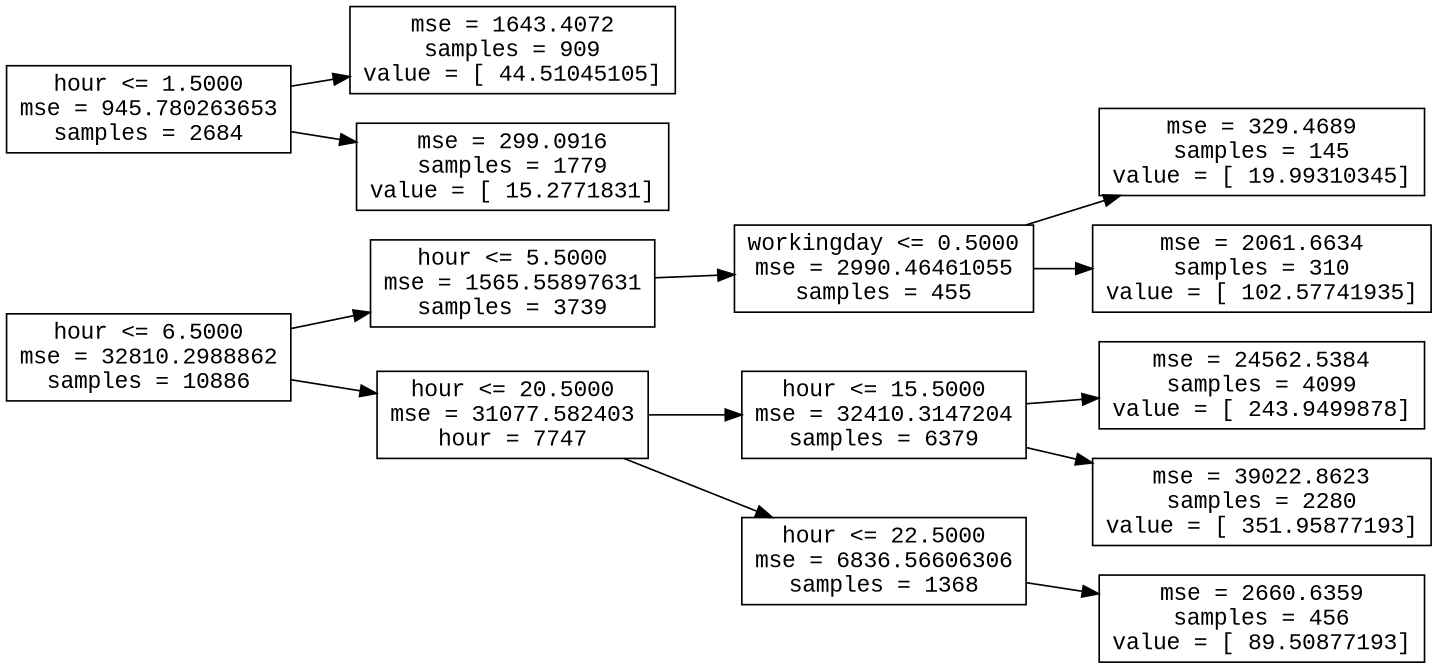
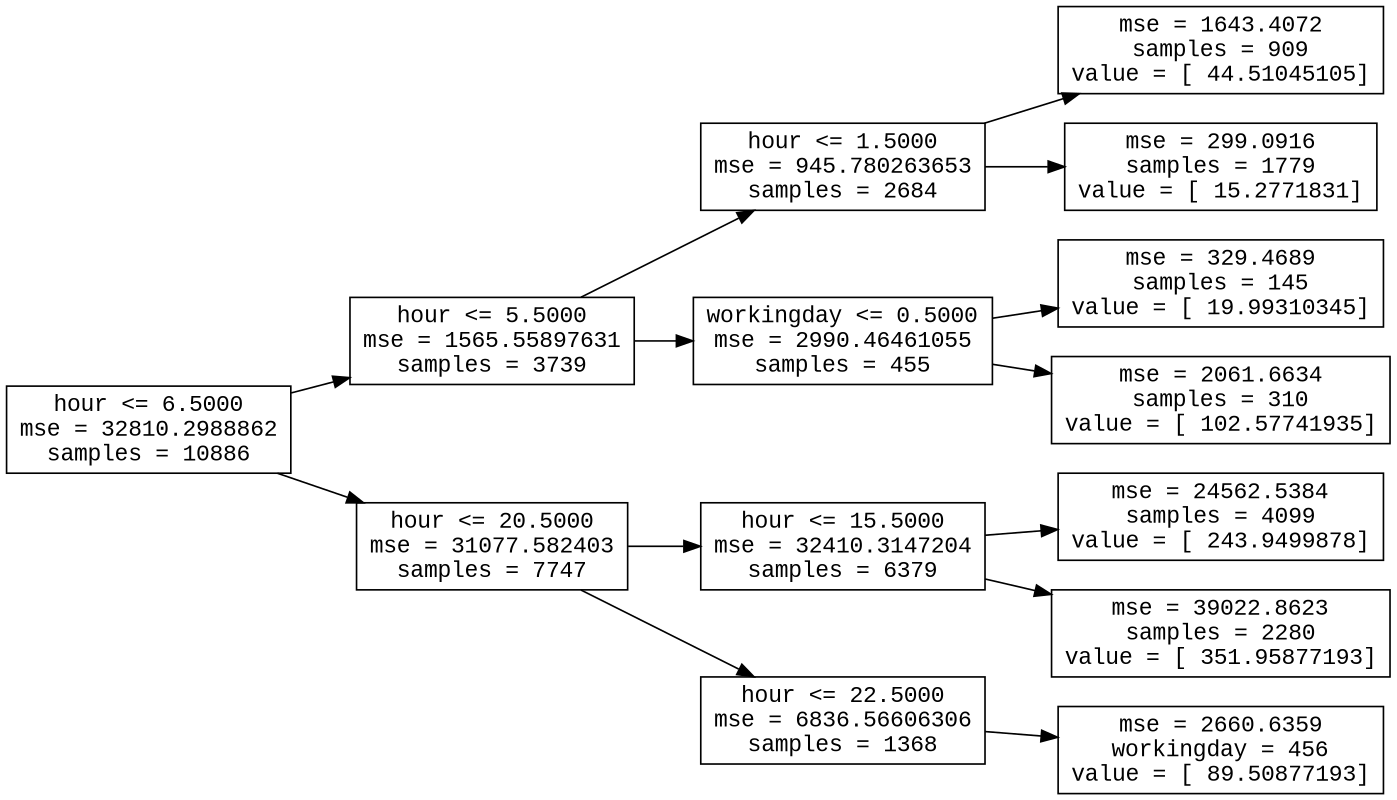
none -> (660, 258)
(513, 415) -> (492, 546)
(1262, 619) -> (1221, 750)
